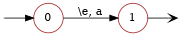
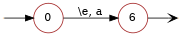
(133, 18) -> (133, 18)
